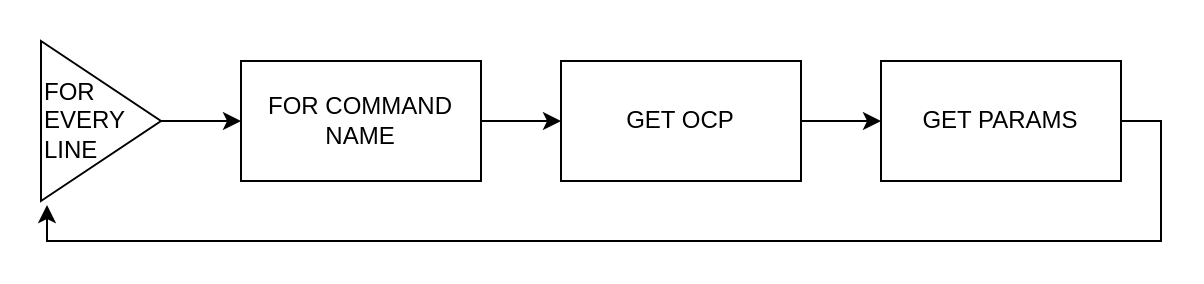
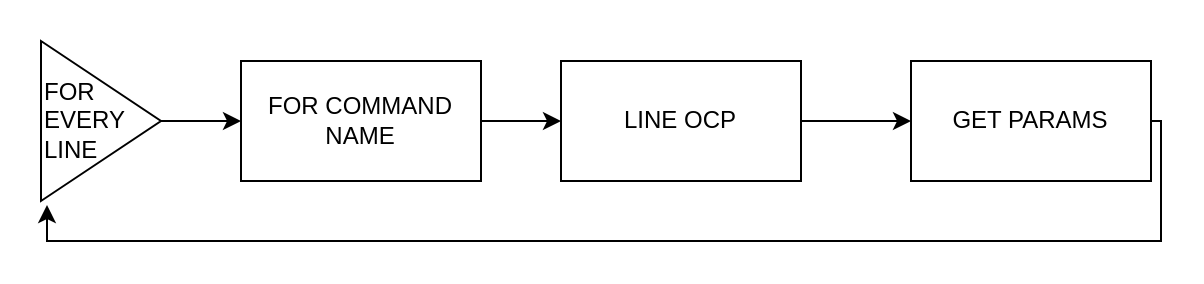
(681, 121) -> (681, 121)
(1001, 121) -> (1031, 121)
